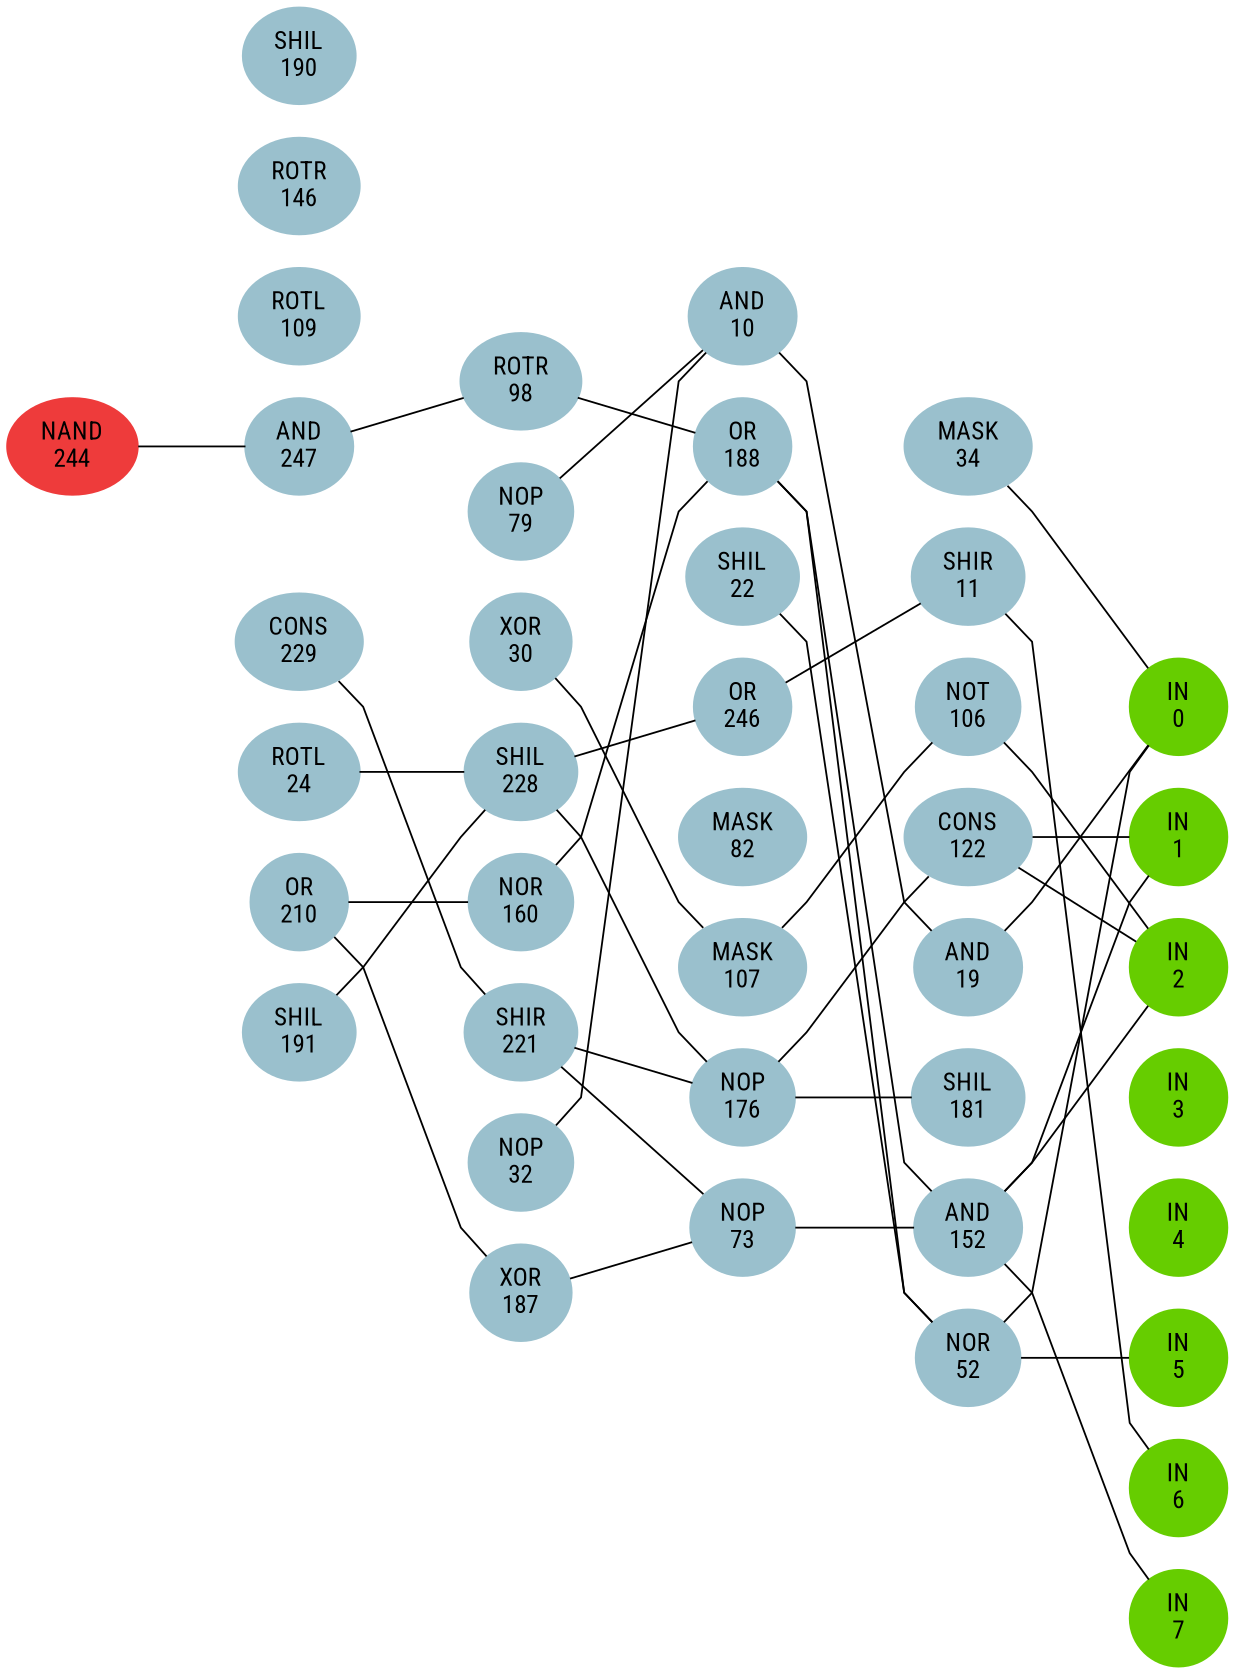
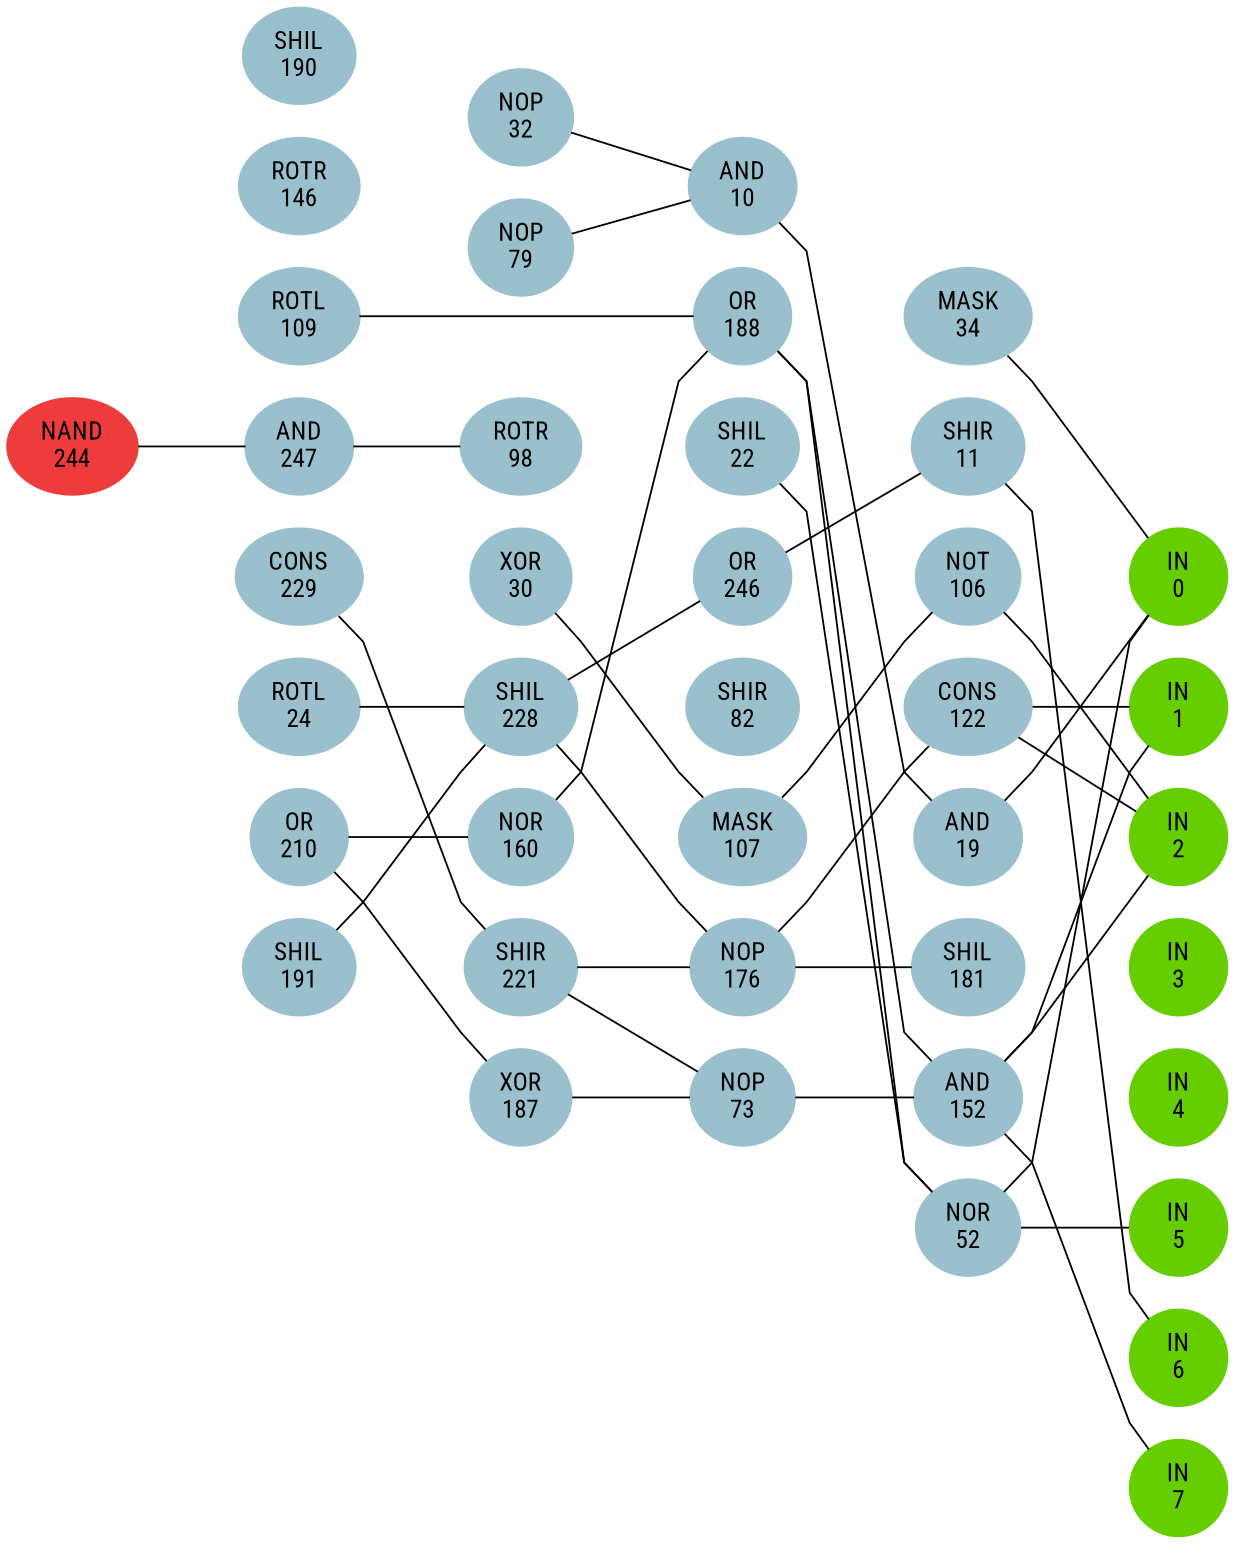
(645, 418) -> (535, 316)
(743, 837) -> (743, 707)
